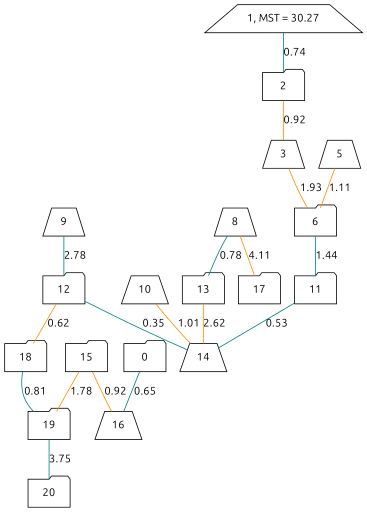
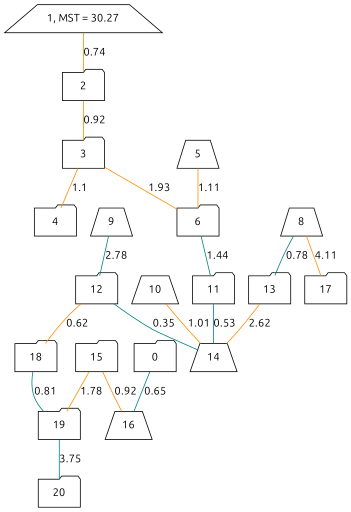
(284, 53) -> (83, 53)
(284, 154) -> (83, 154)
none -> (55, 222)
